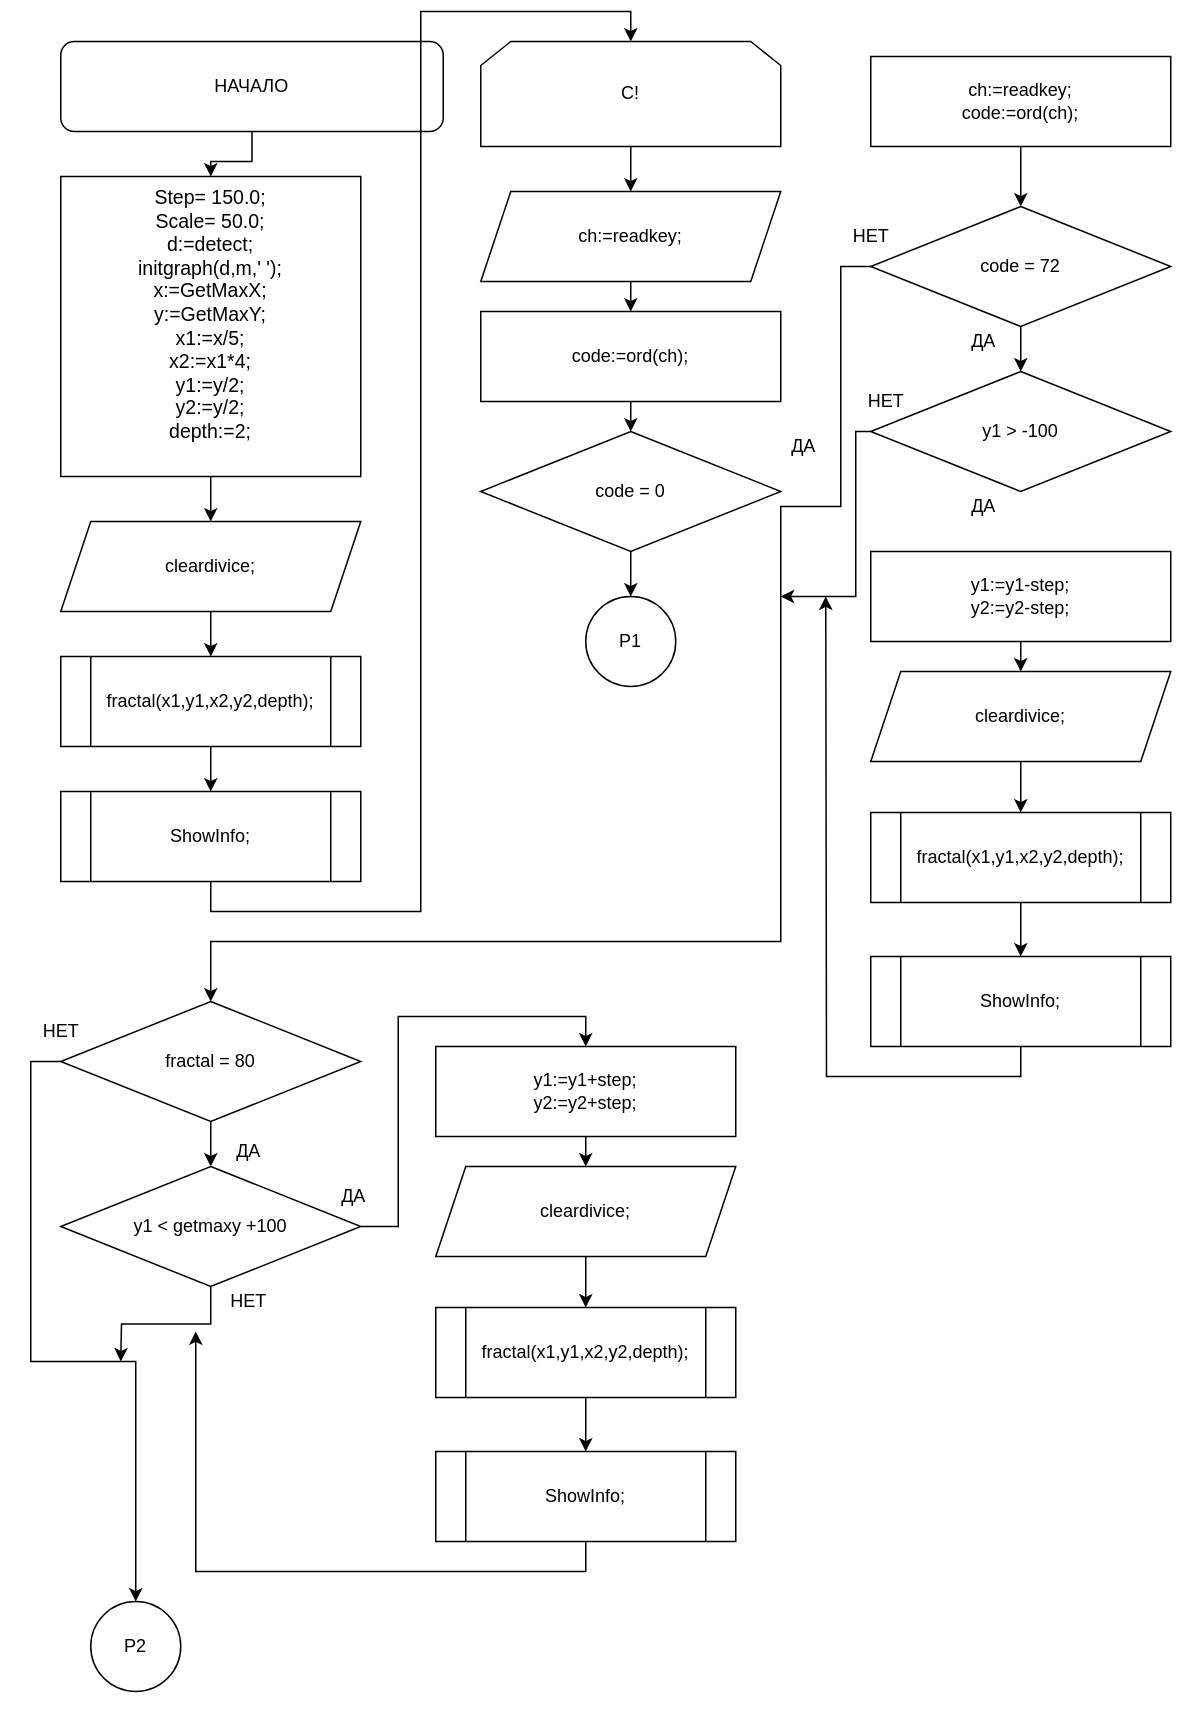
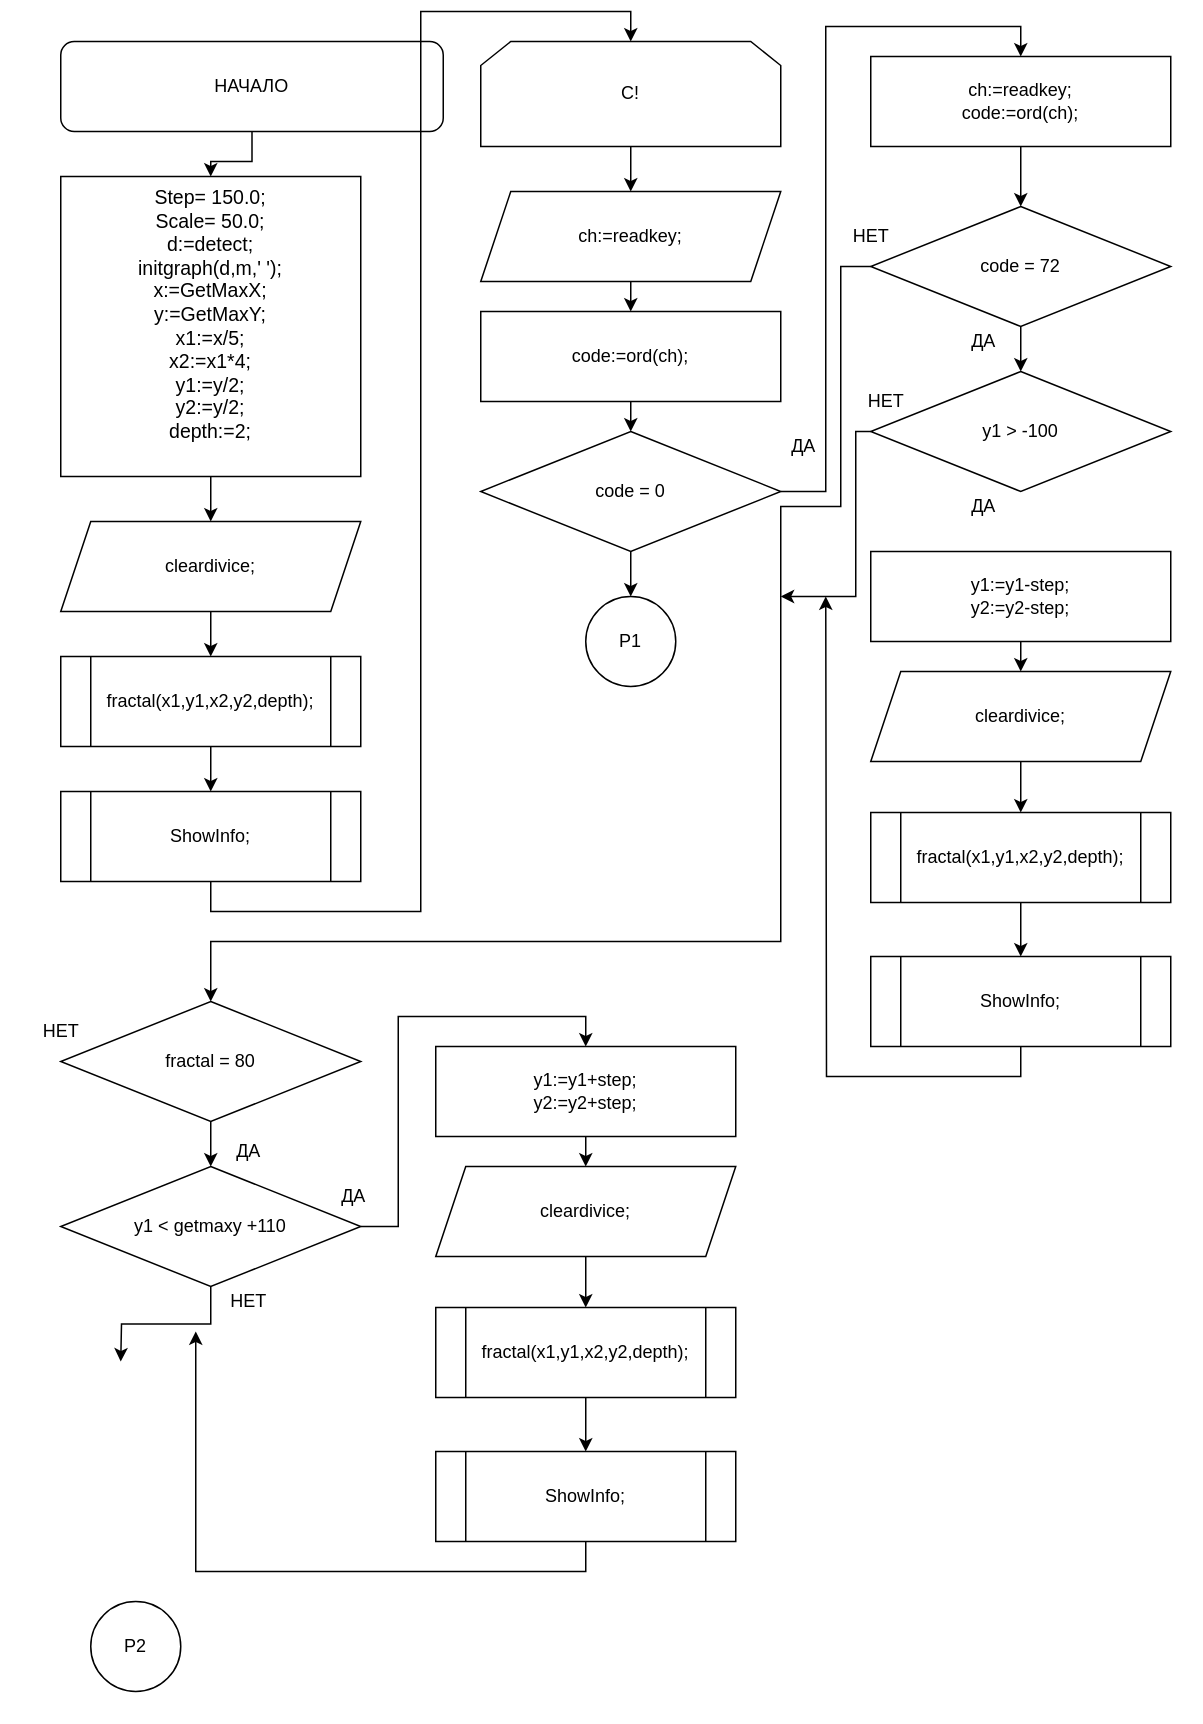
none -> (826, 174)
(211, 1226) -> (211, 1226)
(34, 1361) -> none
